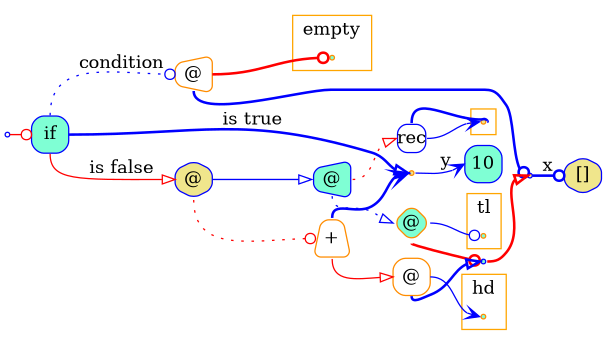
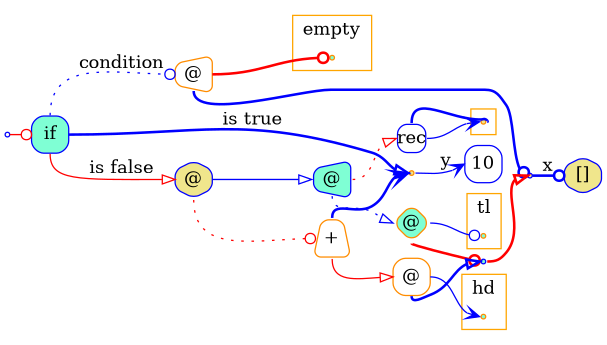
(483, 164) -> (483, 164)
